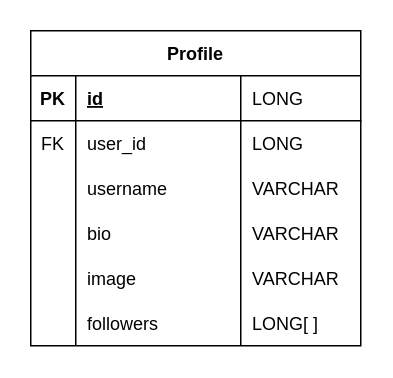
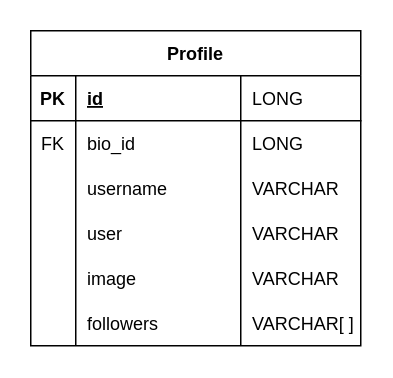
(120, 144) -> (113, 144)
(100, 234) -> (107, 234)
(285, 324) -> (300, 324)
